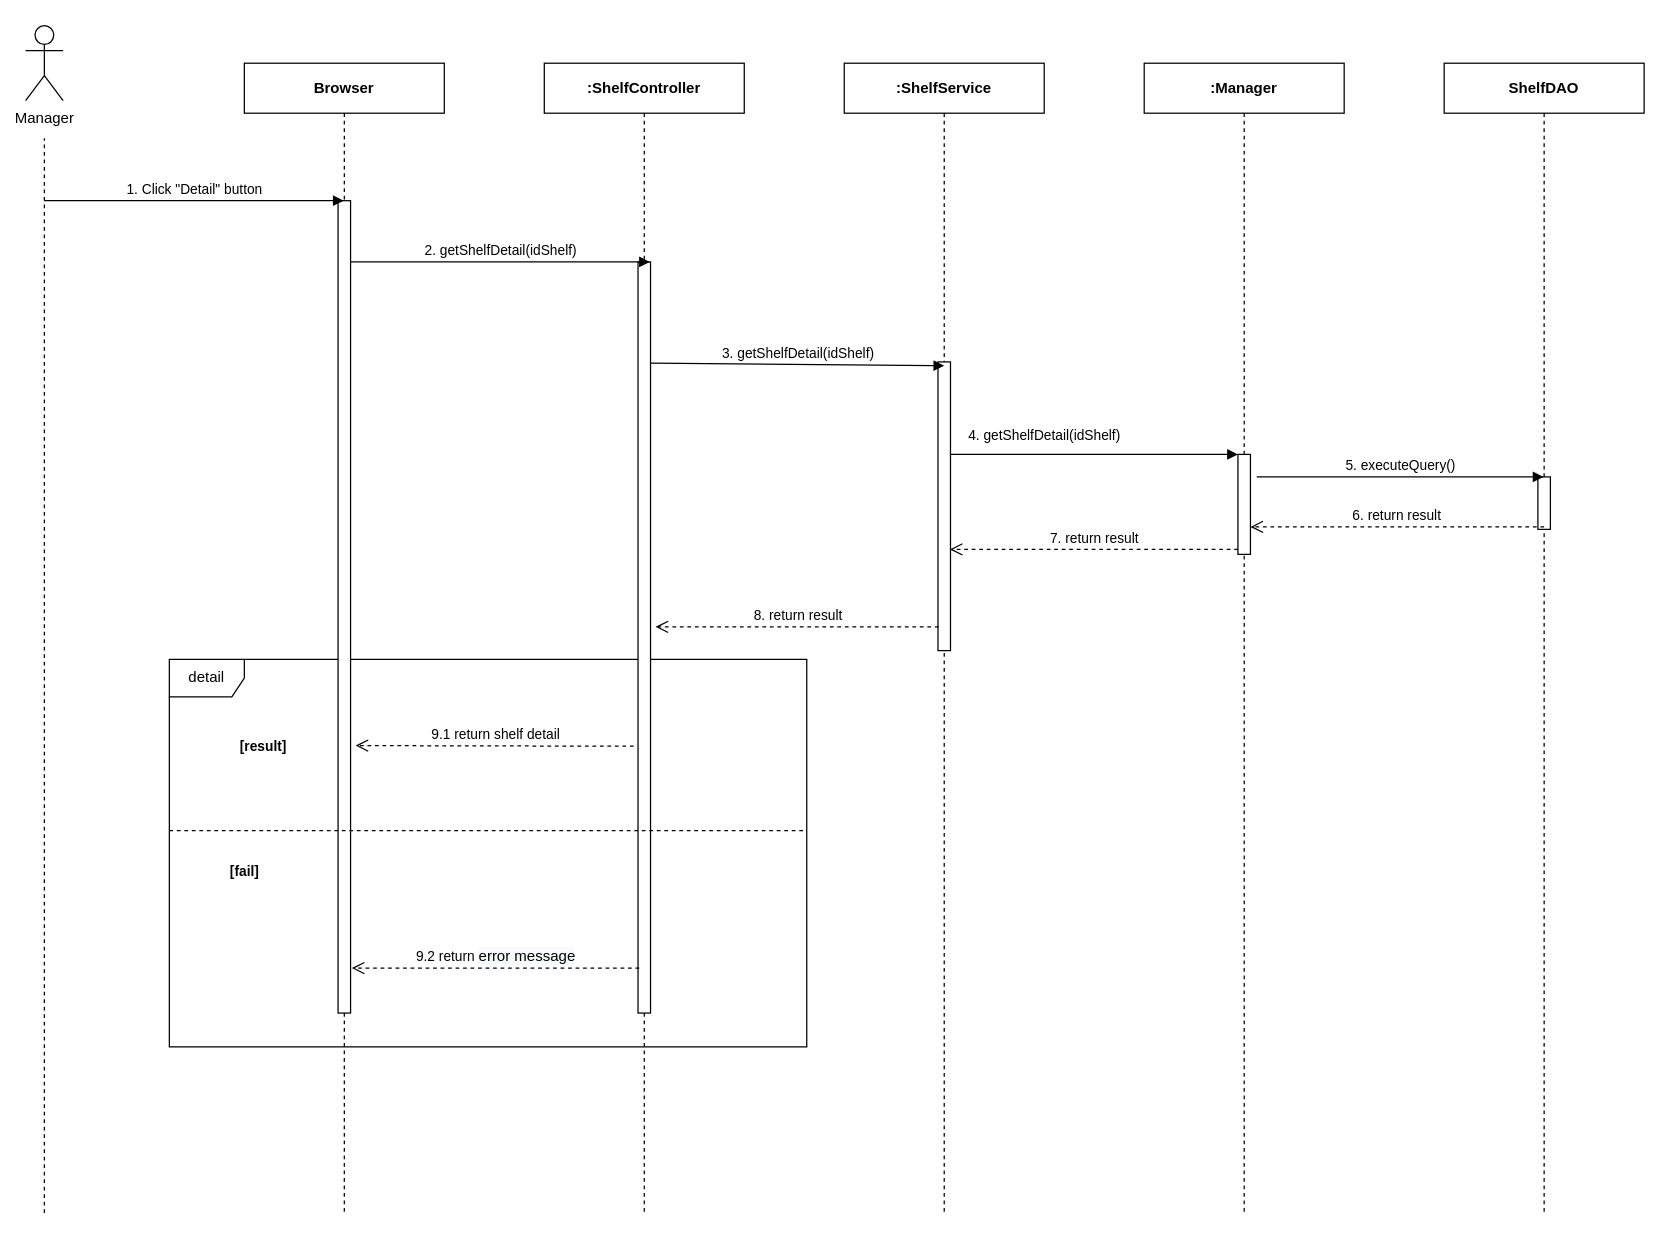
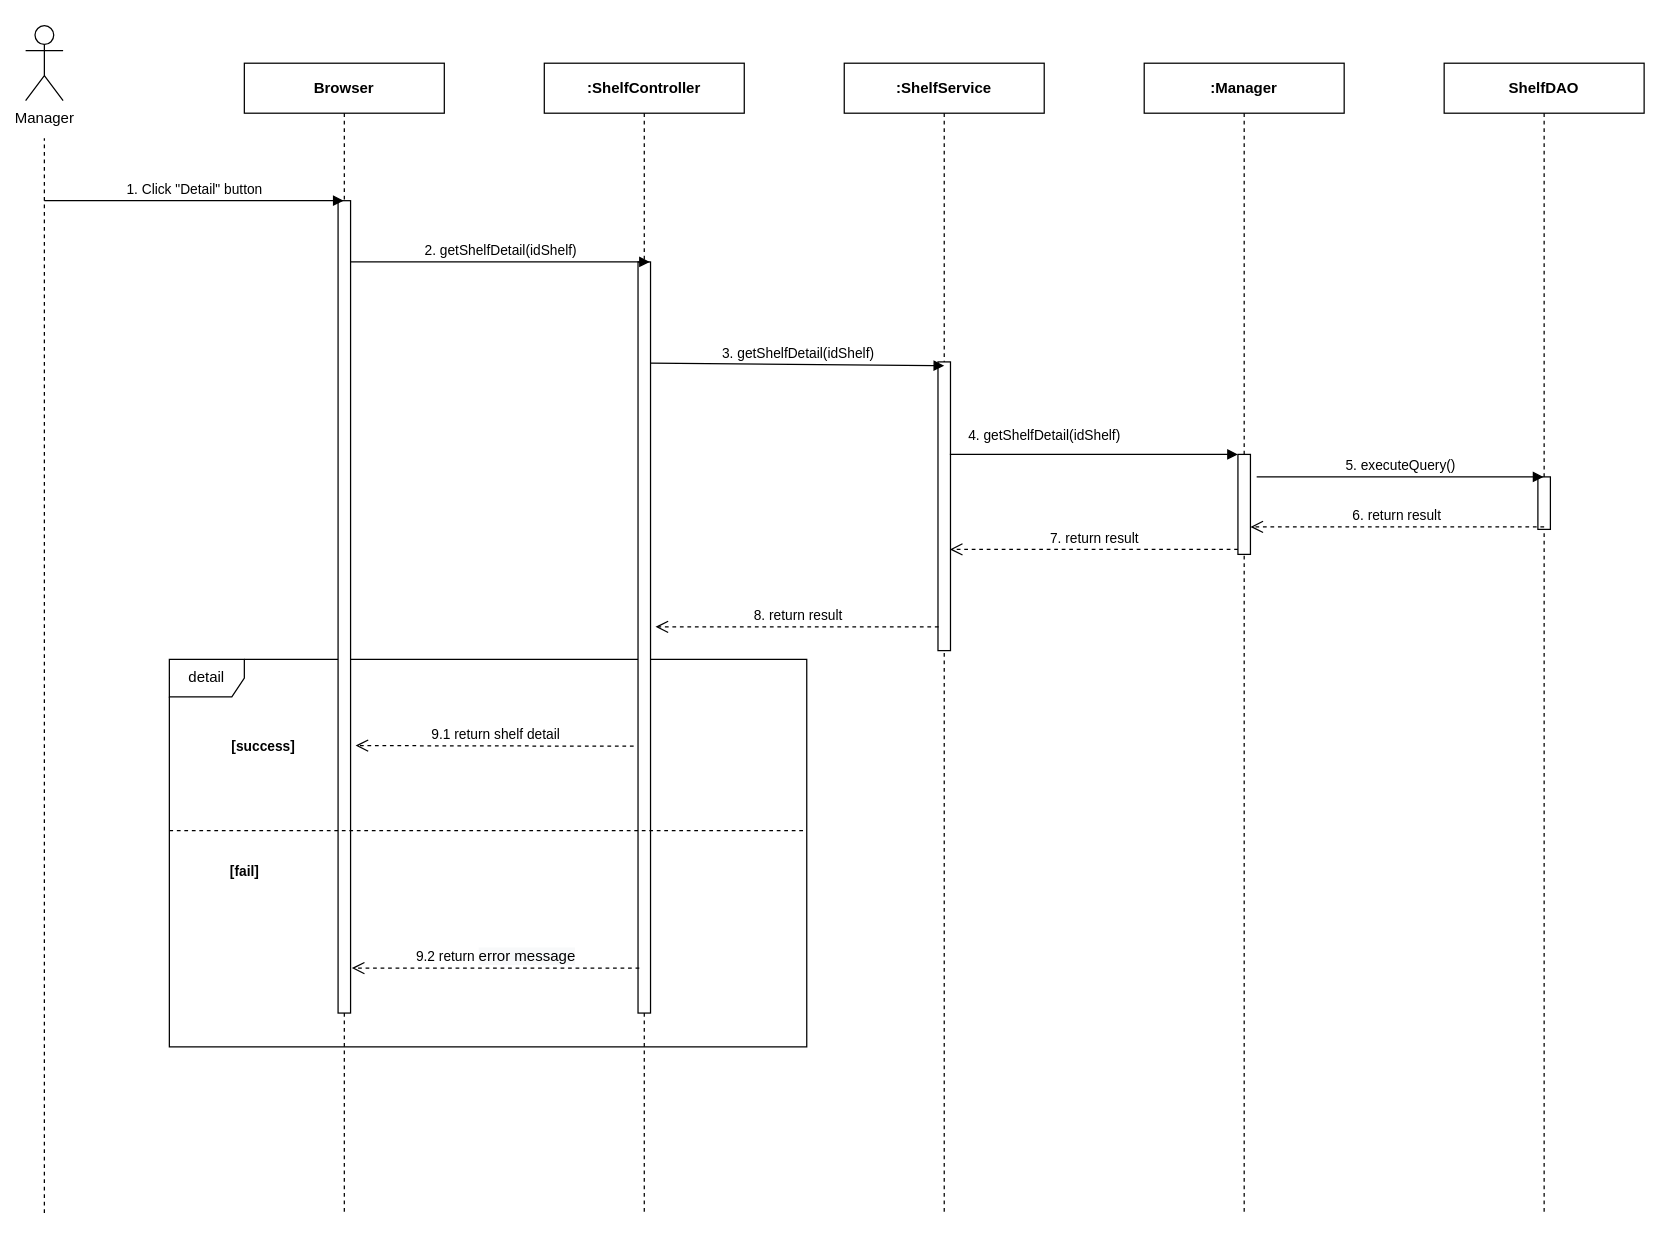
(264, 747) -> (264, 747)
